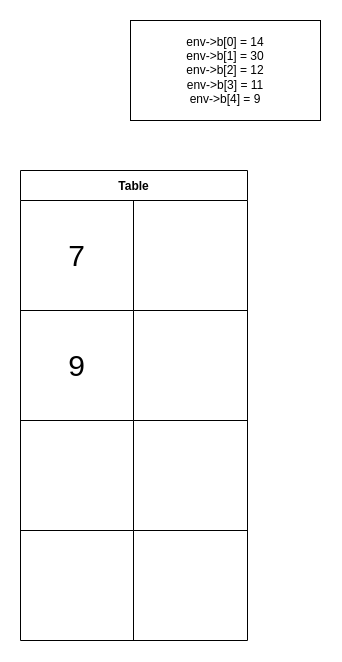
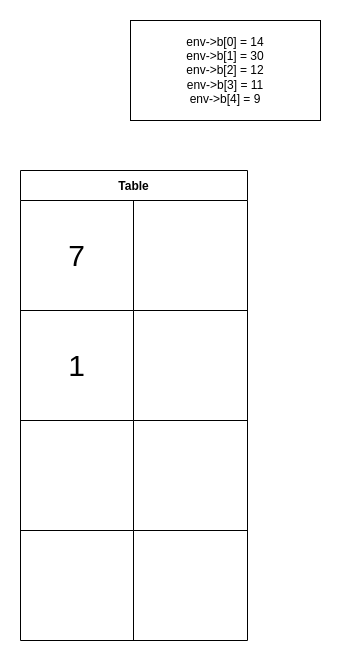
(77, 366) -> (77, 366)
